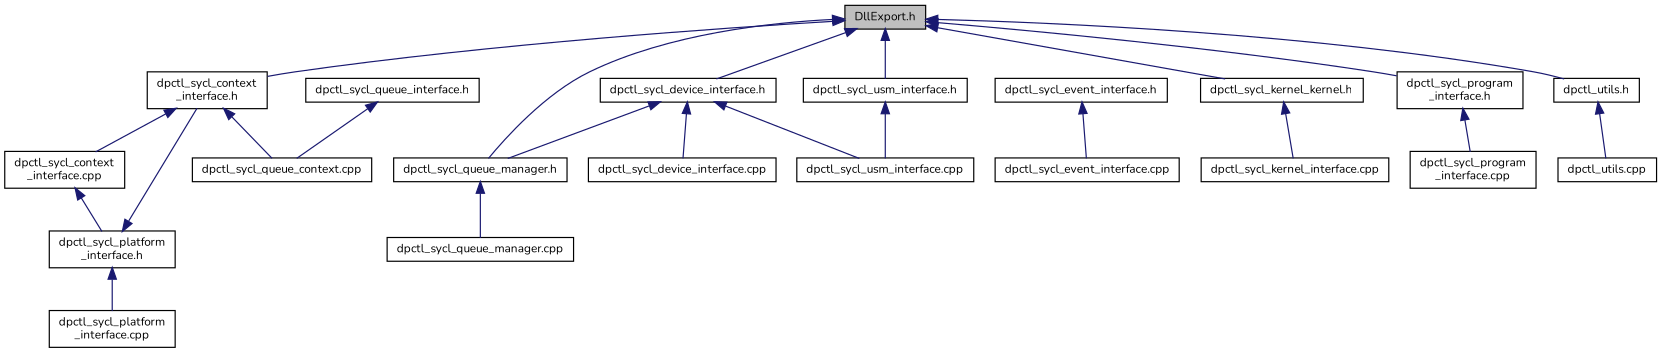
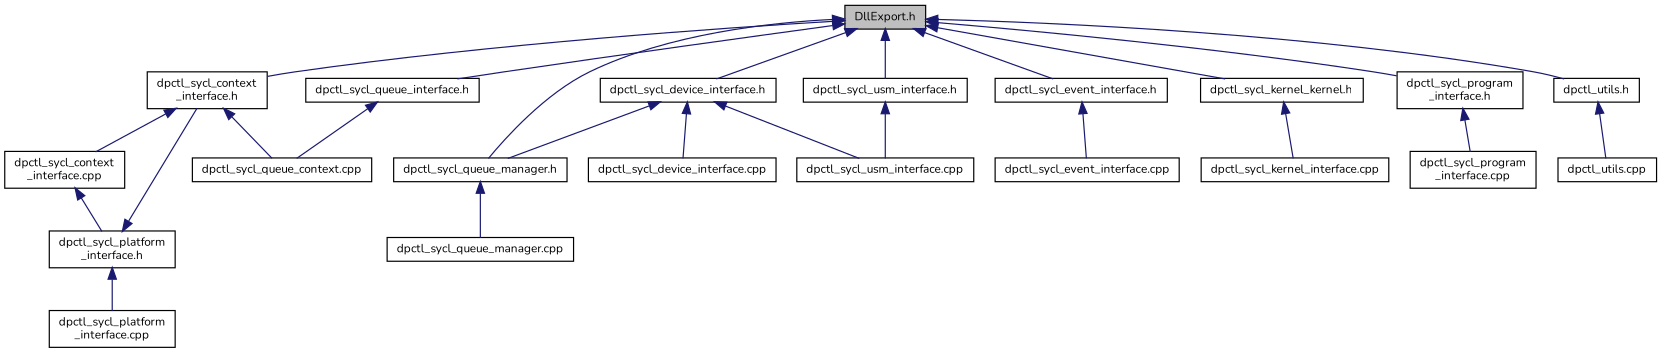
none -> (989, 56)
none -> (598, 58)
